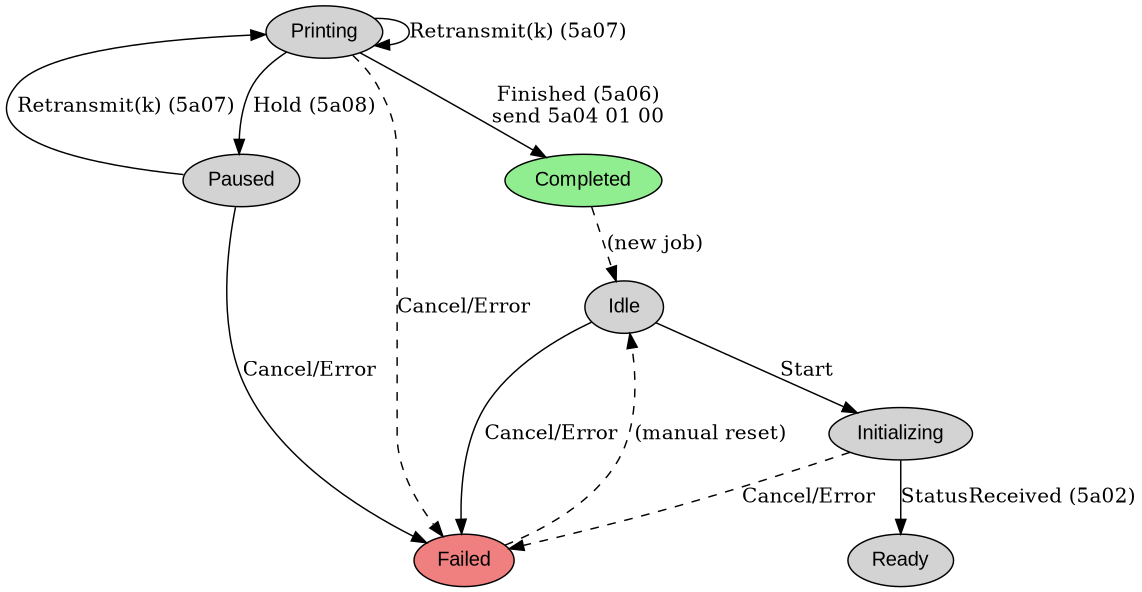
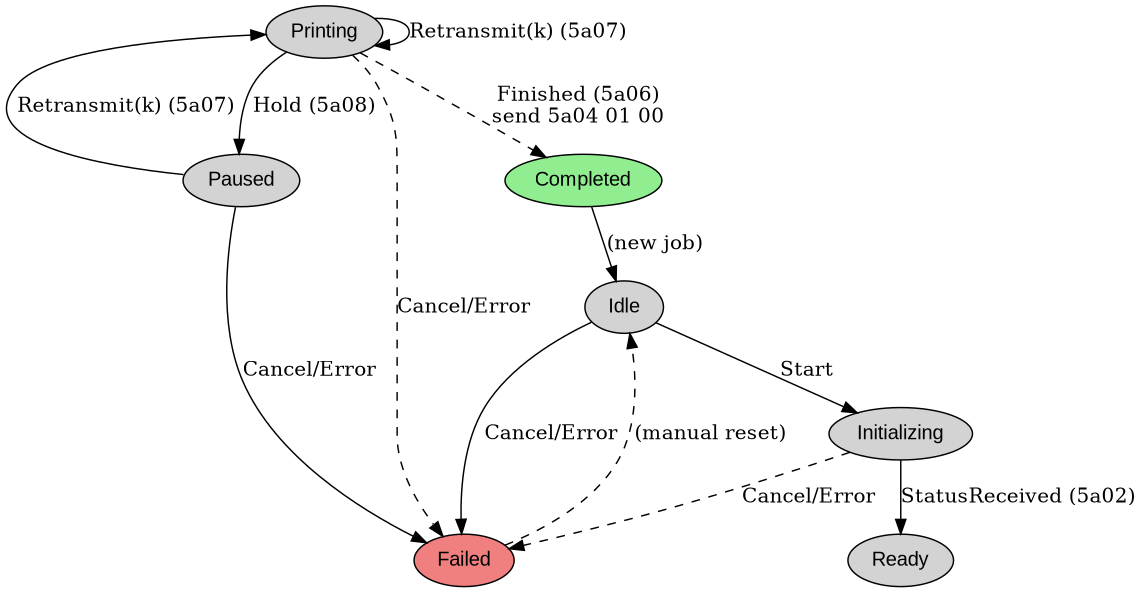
(447, 101) -> (447, 101)
(602, 237) -> (602, 237)
